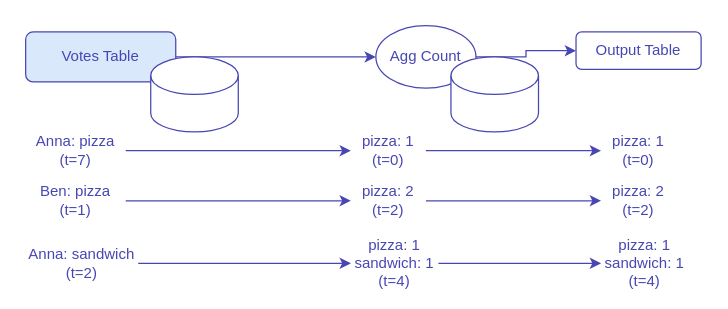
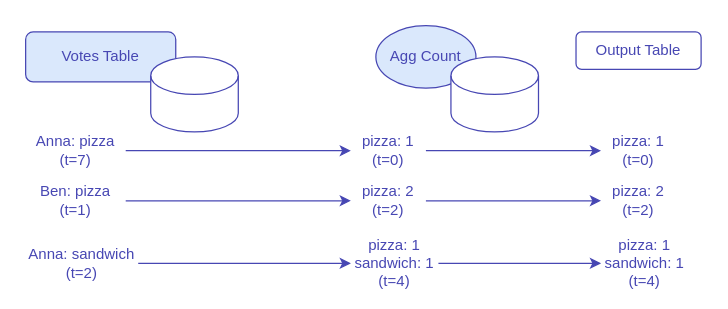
(532, 51) -> none
(285, 57) -> none
(426, 57) -> (426, 57)
